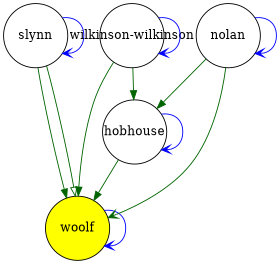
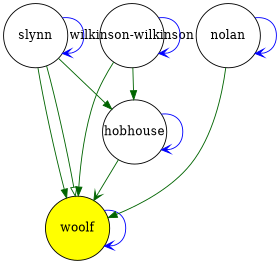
(185, 80) -> (82, 81)
(195, 159) -> (195, 159)
(108, 176) -> (108, 176)
